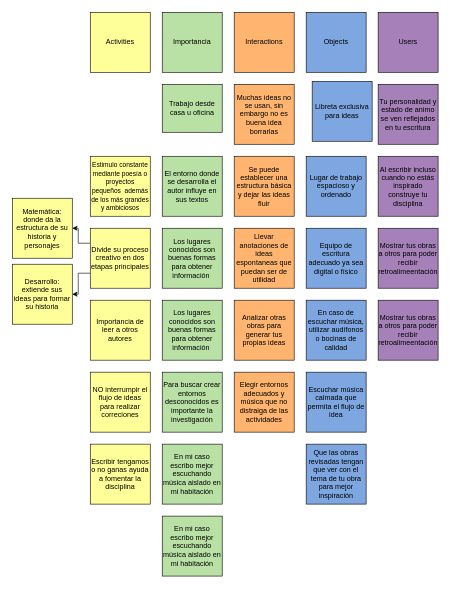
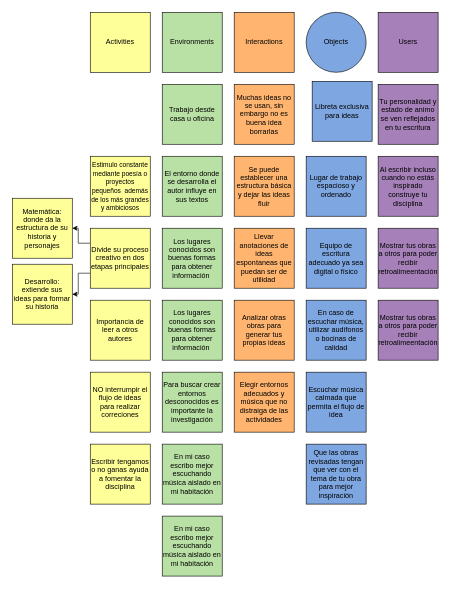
(192, 42) -> (192, 42)
(336, 42) -> (336, 42)
(192, 108) -> (192, 114)
